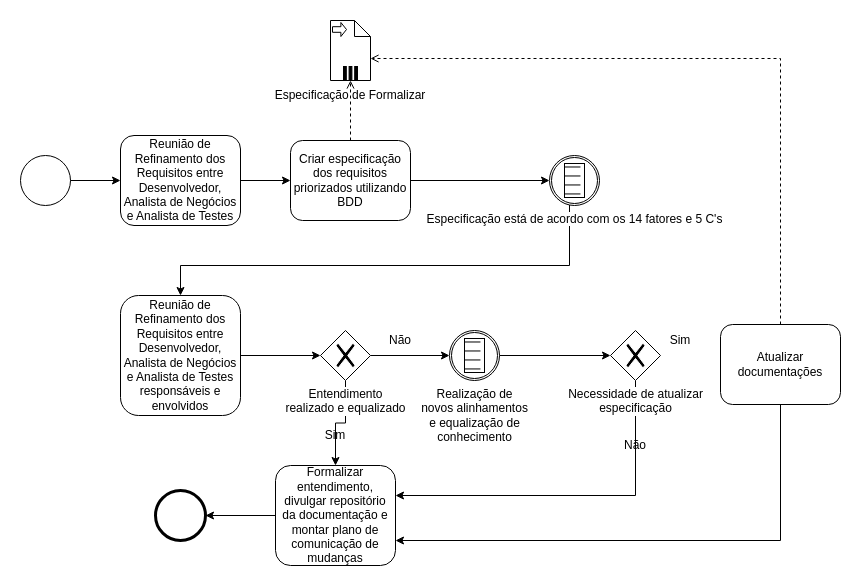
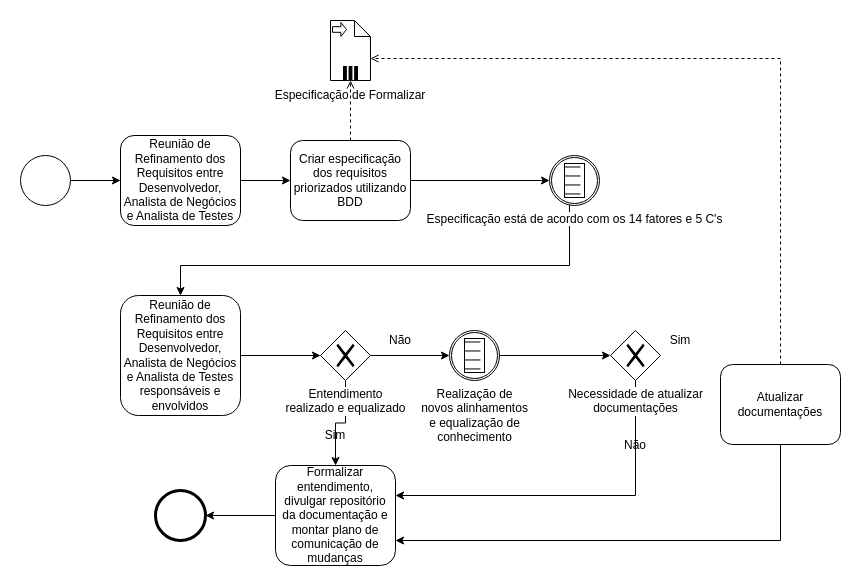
(781, 365) -> (781, 405)
(636, 402) -> (636, 402)
